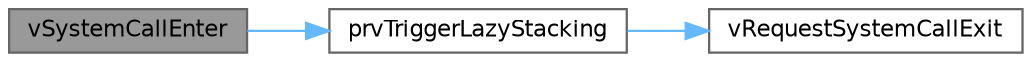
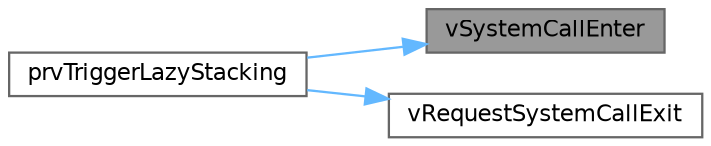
(277, 31) -> (355, 52)
